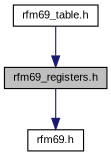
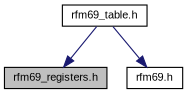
(56, 104) -> (126, 42)
